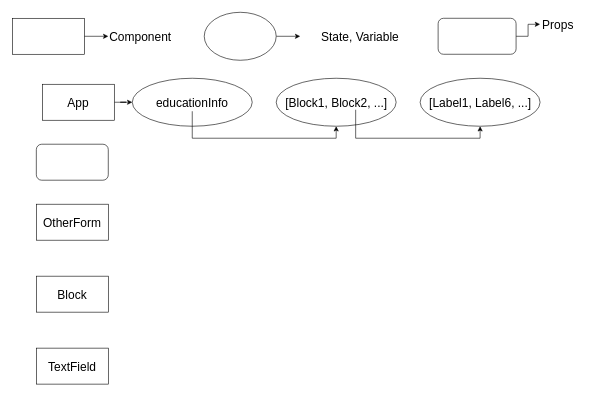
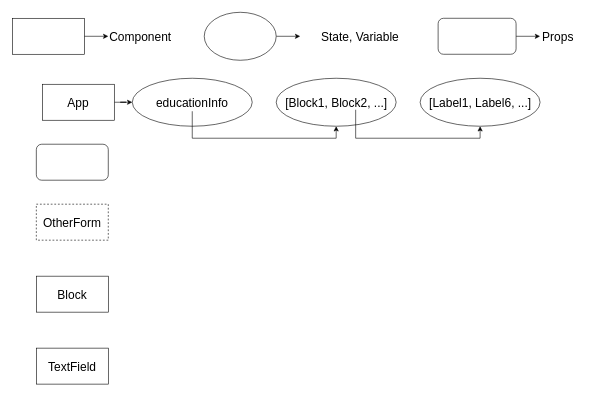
(558, 24) -> (558, 36)
(72, 222) -> (72, 222)
